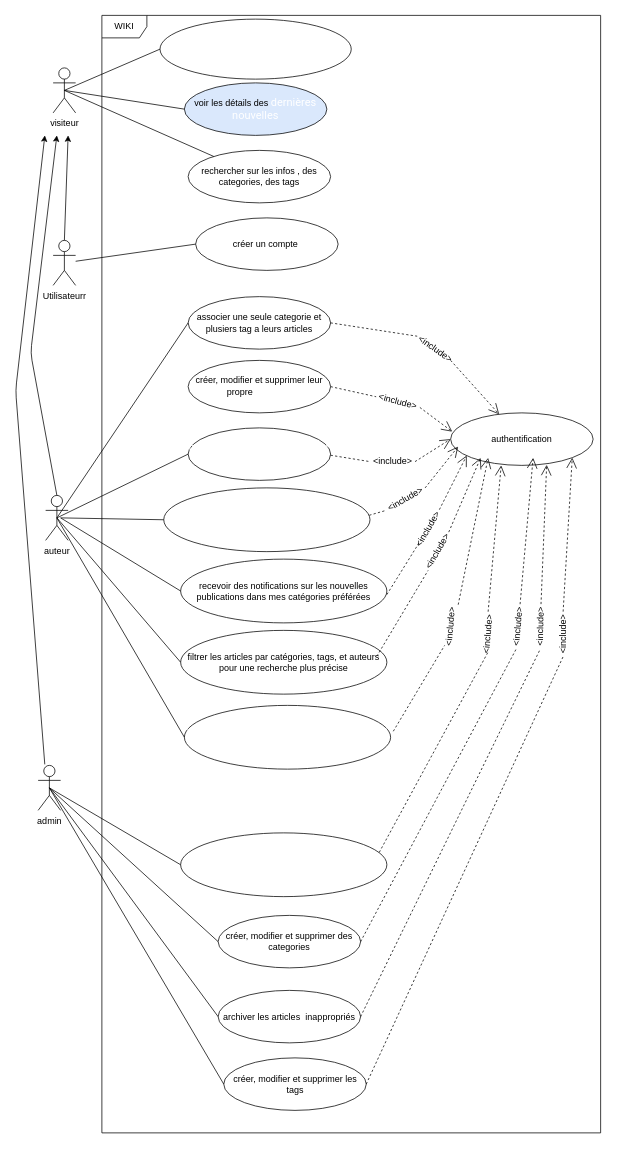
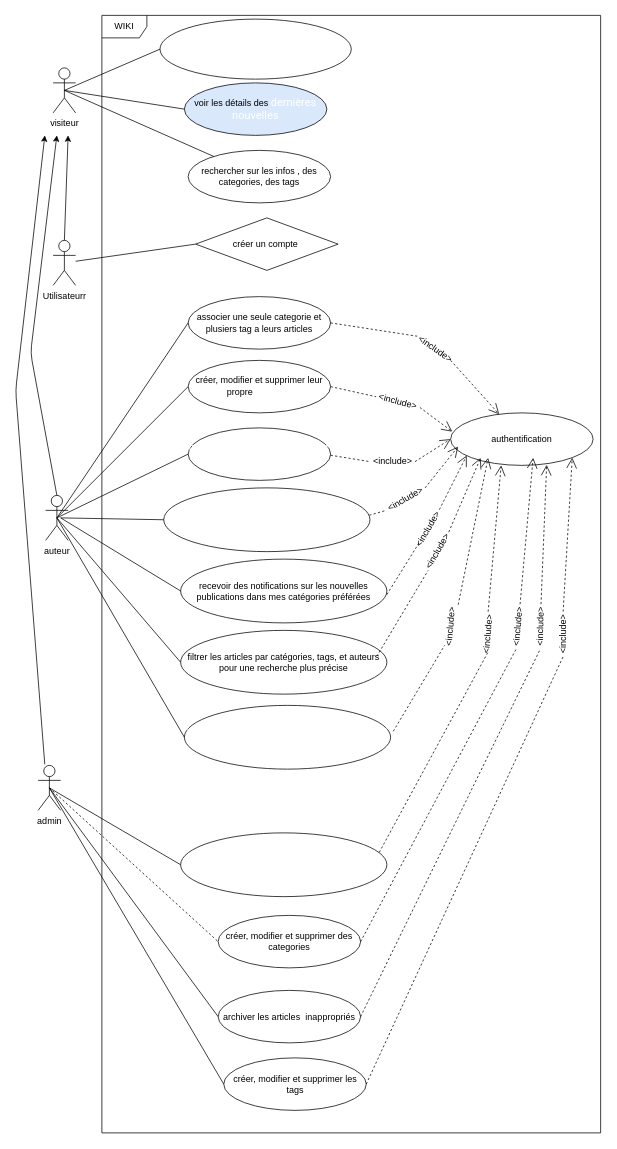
(267, 244) -> (267, 244)
none -> (125, 450)
(162, 890) -> (162, 890)
